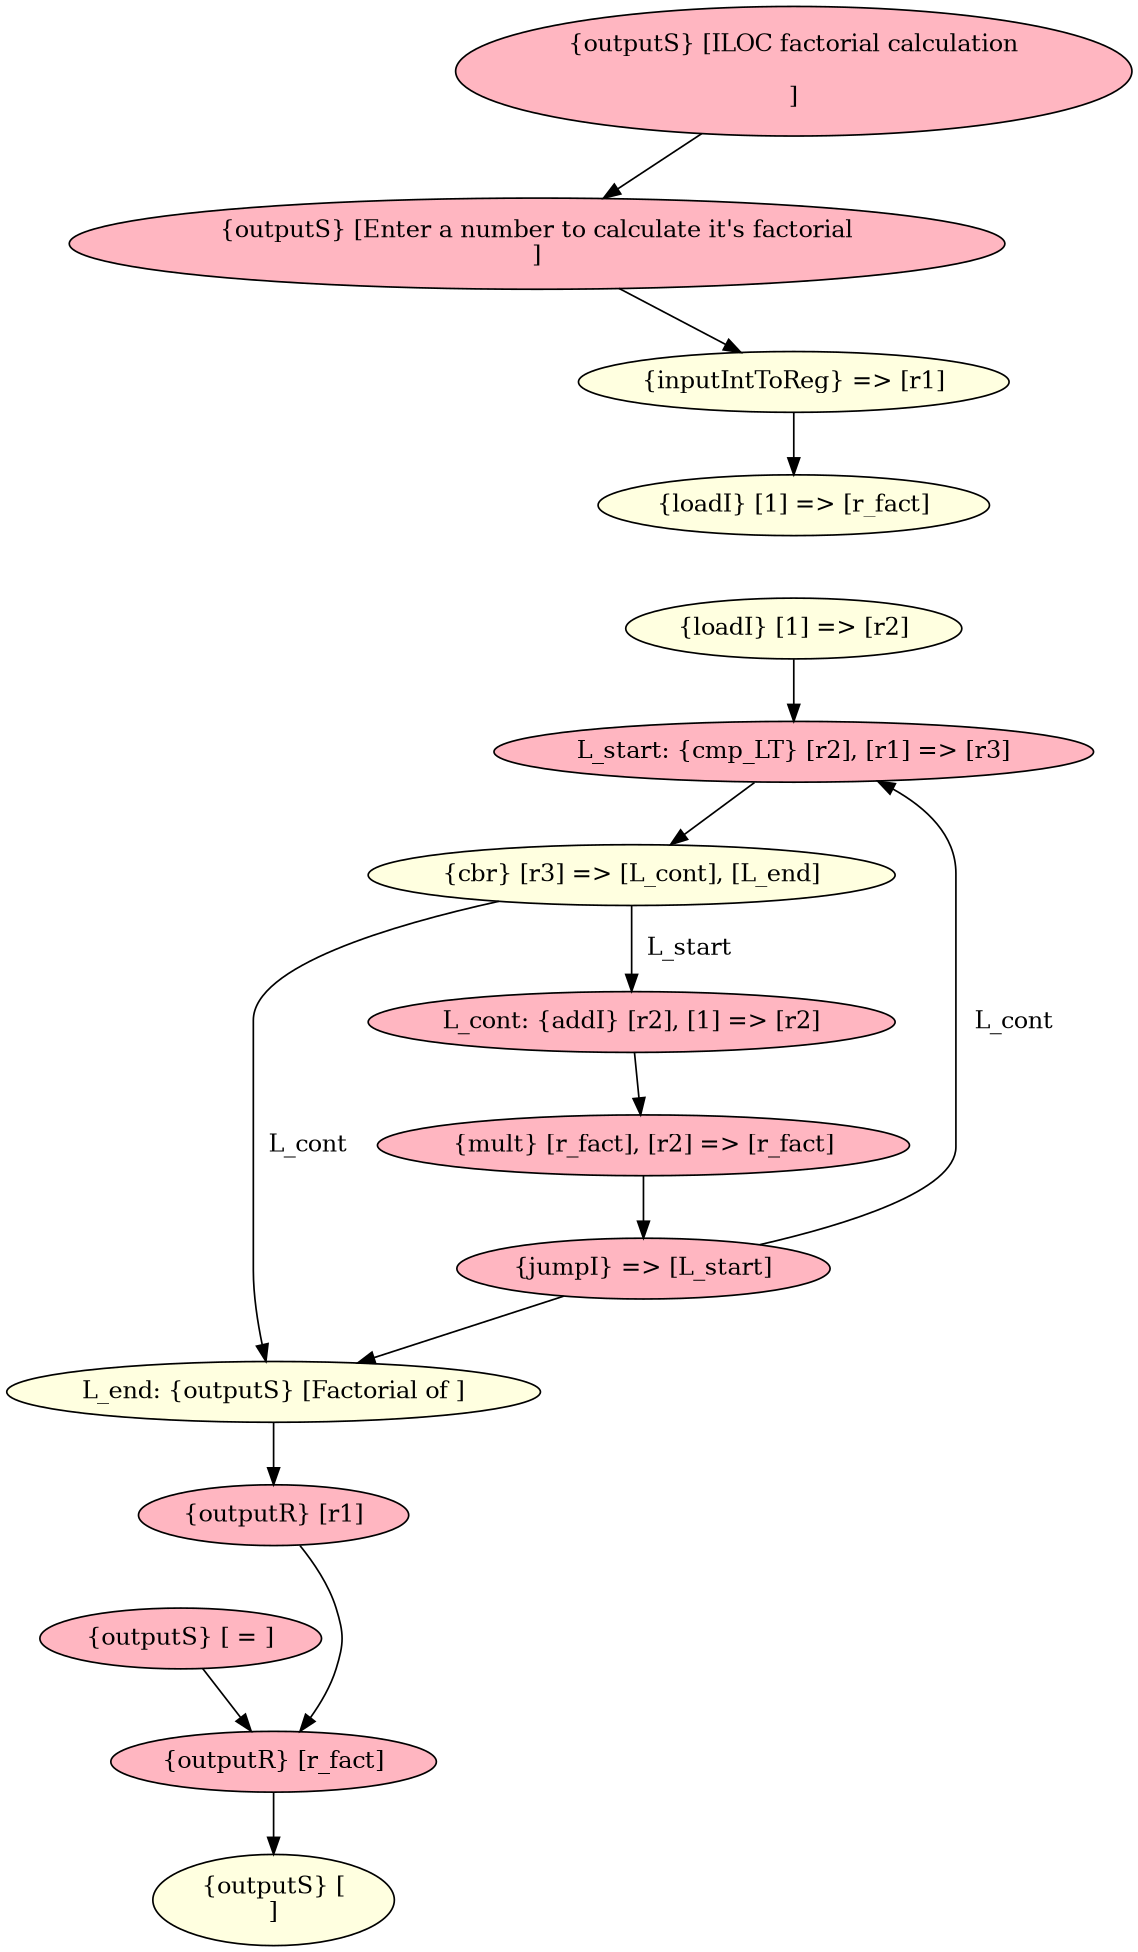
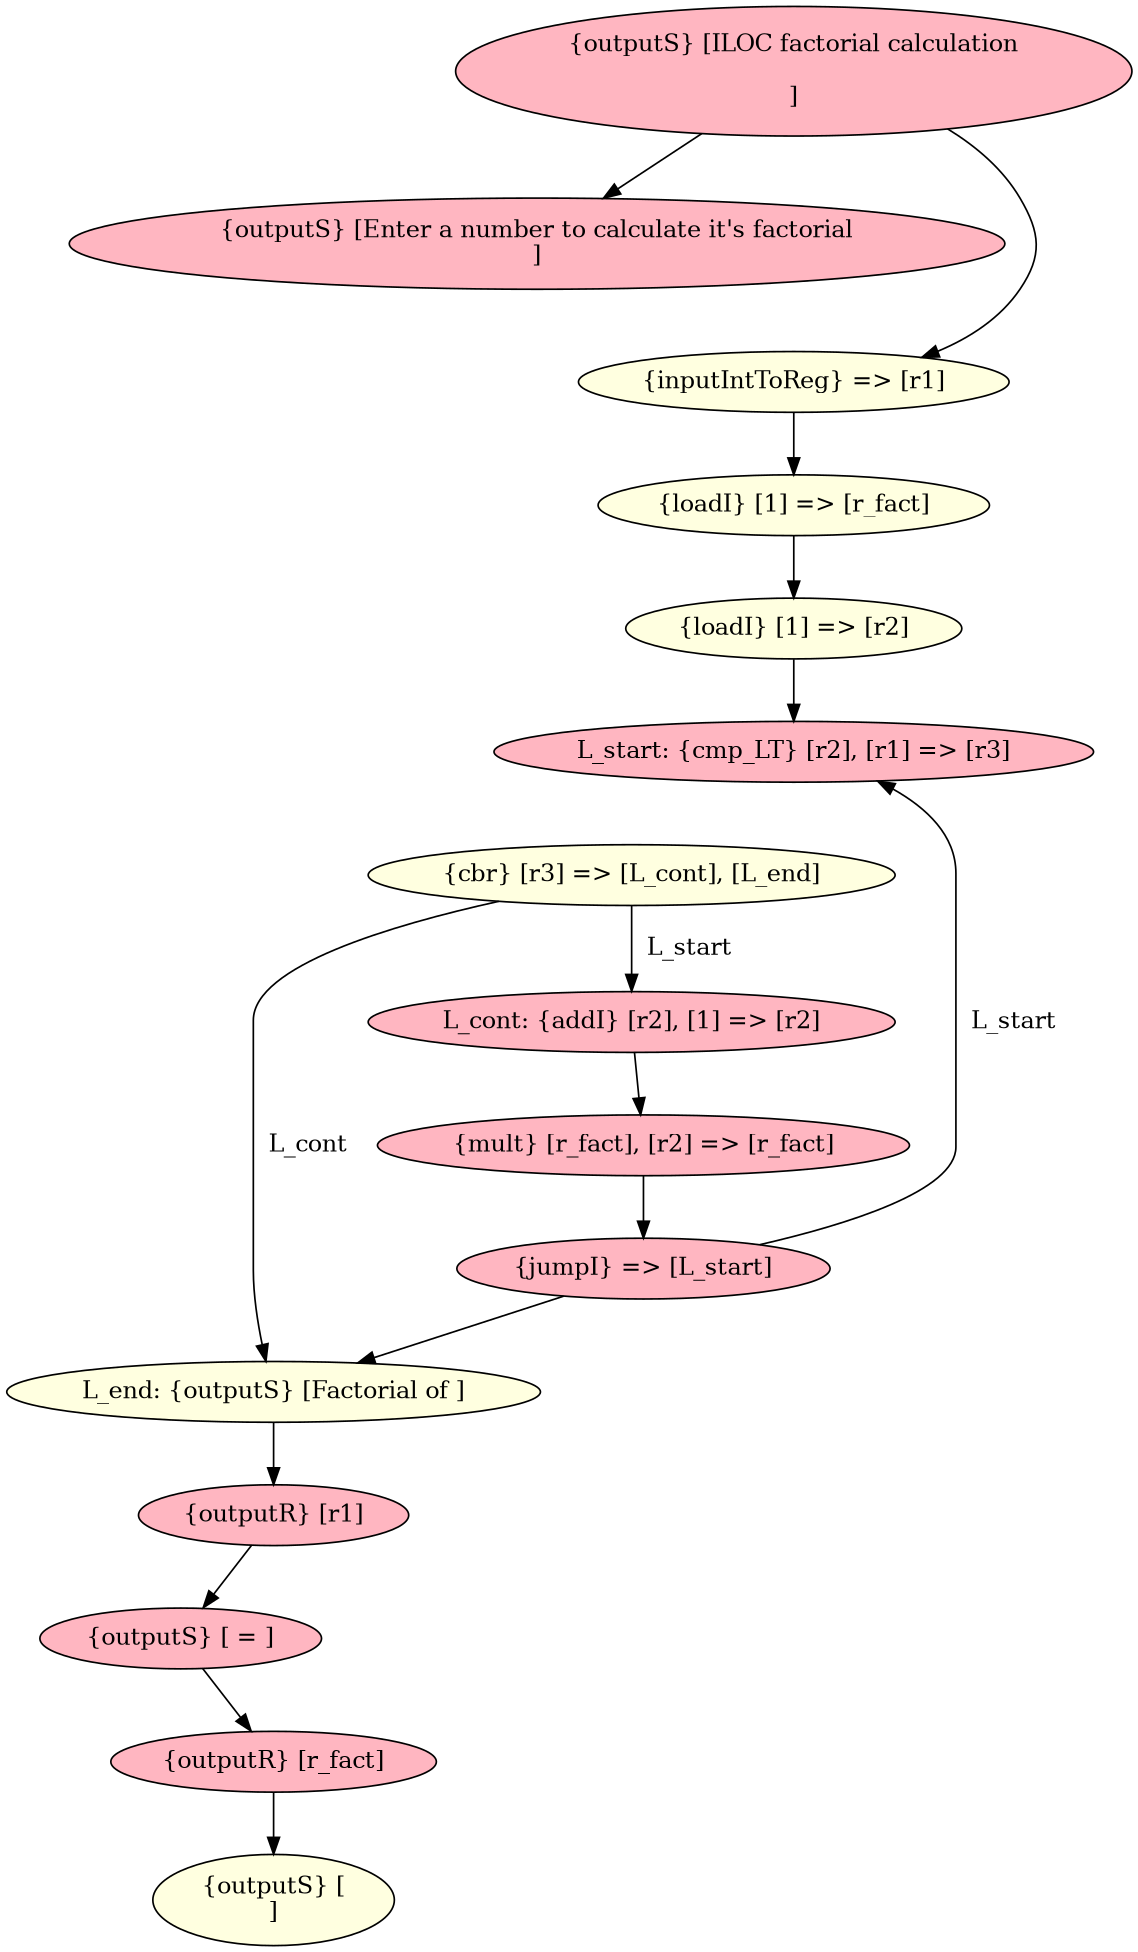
(672, 316) -> (1036, 245)
none -> (794, 558)
(719, 808) -> none
(1007, 1022) -> (1007, 1022)
(341, 1630) -> (233, 1570)
